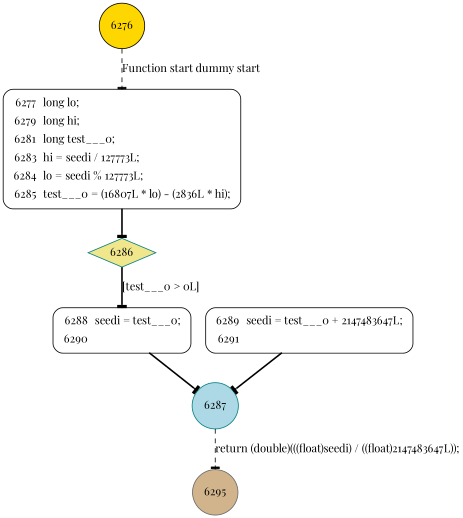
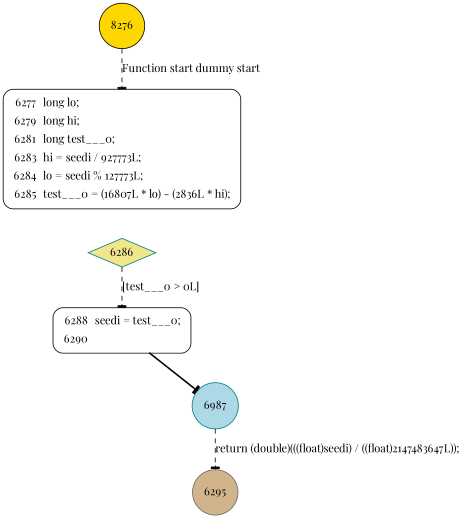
(122, 26) -> (122, 26)
(91, 158) -> (92, 158)
(122, 221) -> none
(122, 286) -> (122, 286)
(309, 330) -> none
(215, 406) -> (215, 406)
